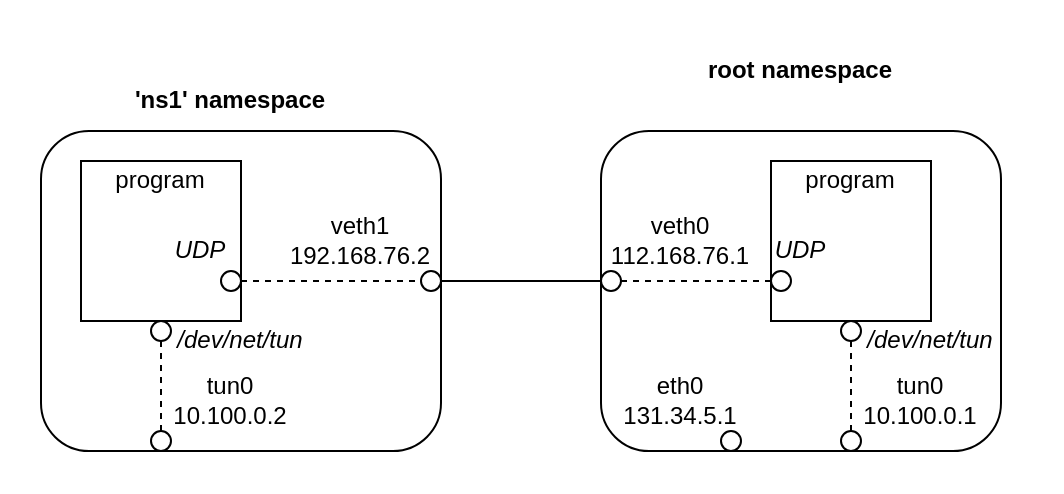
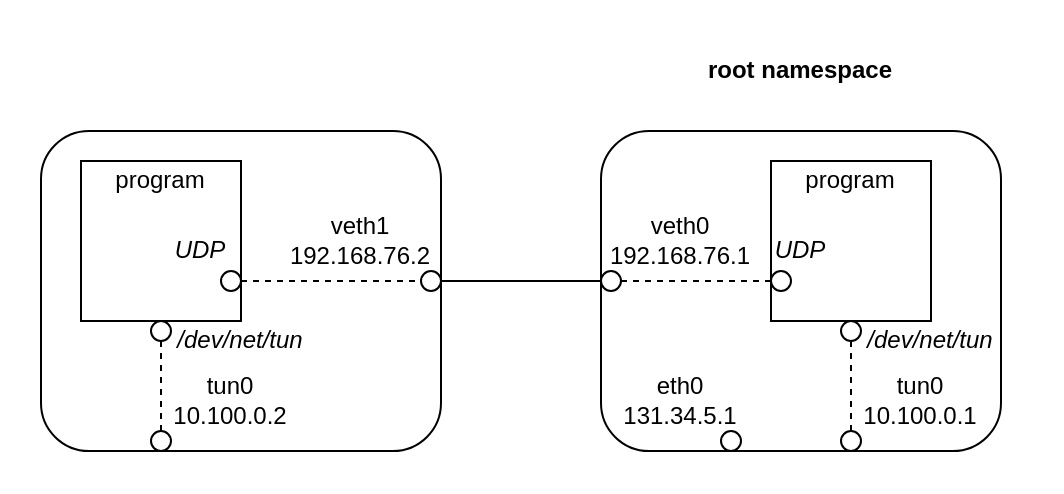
(231, 101) -> none
(681, 241) -> (681, 241)
